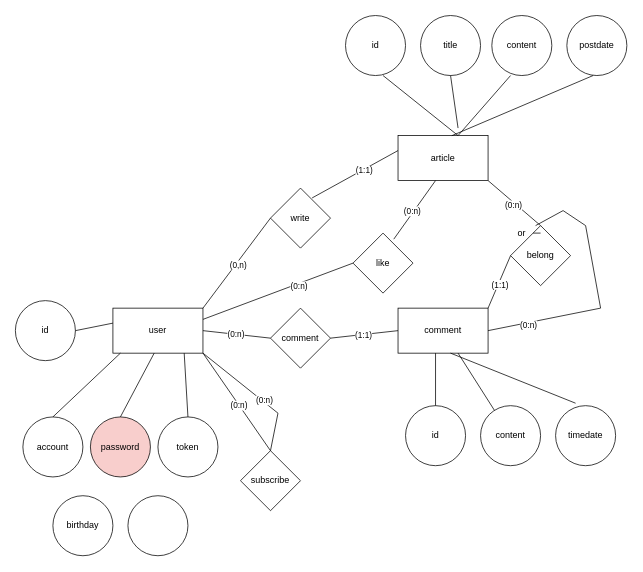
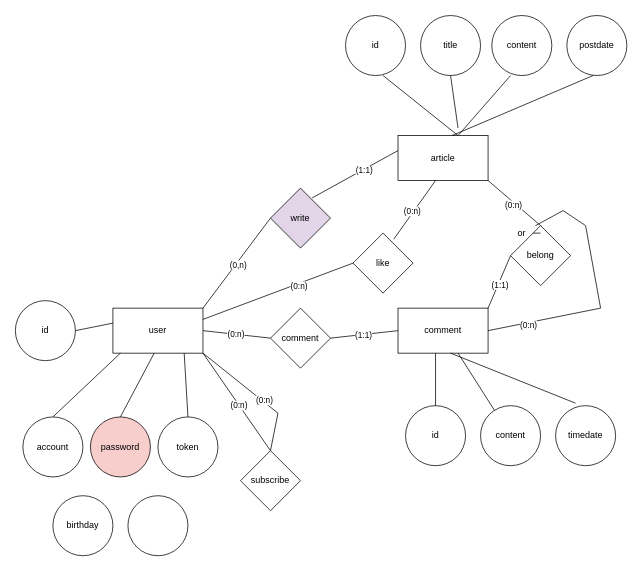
(300, 218) -> (300, 218)
